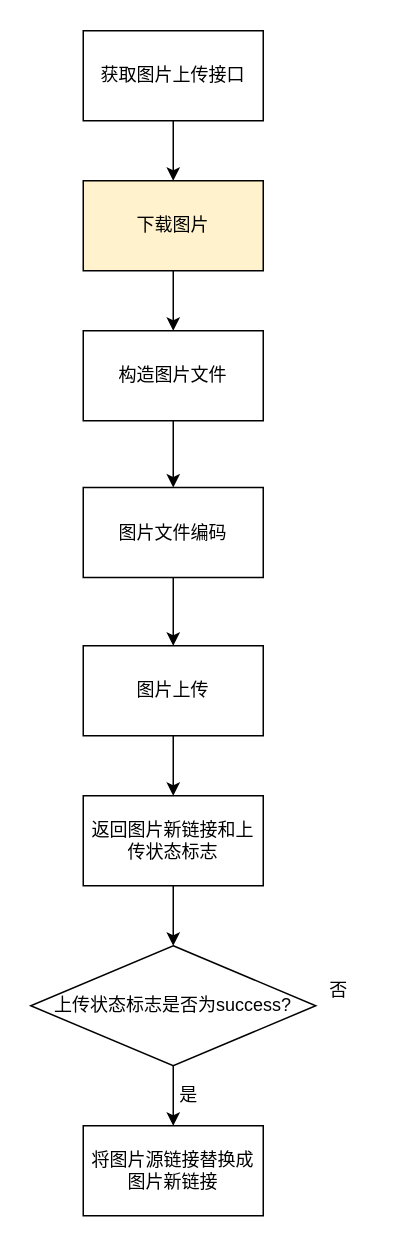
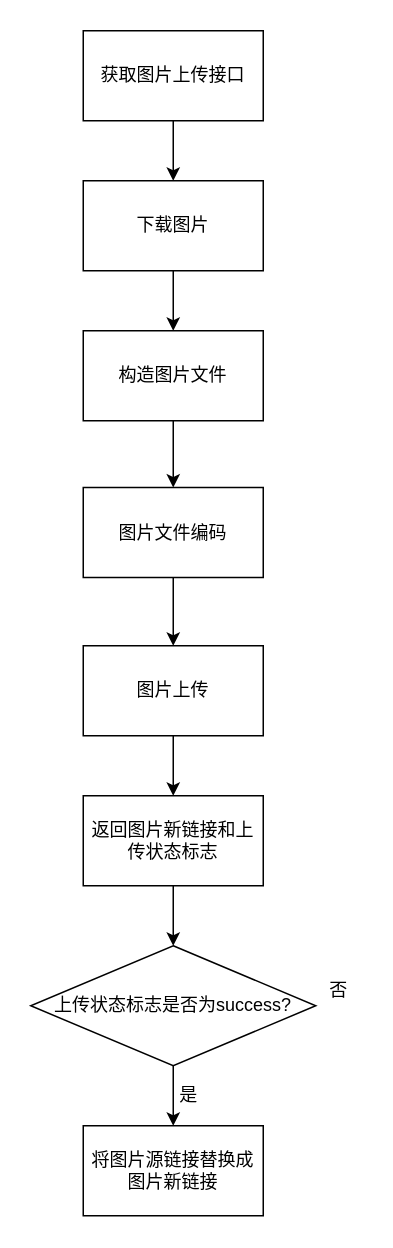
(173, 226) -> (173, 226)
